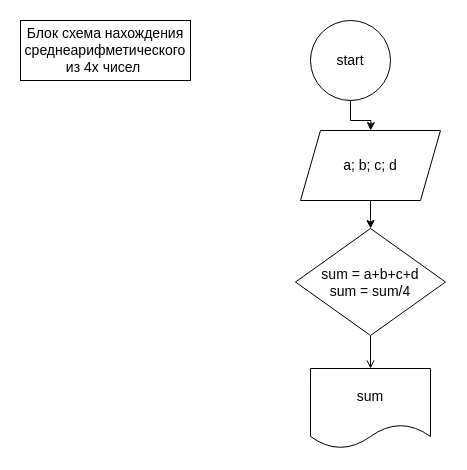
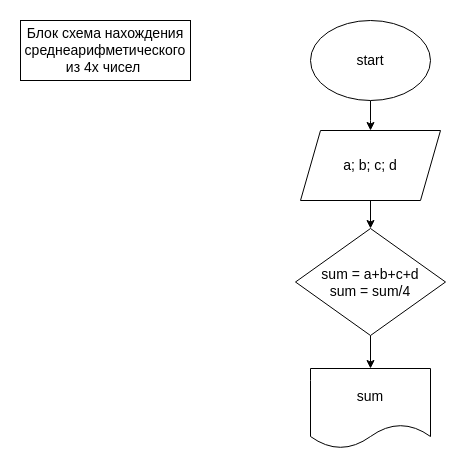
(351, 61) -> (371, 61)
(371, 362) -> (371, 360)
